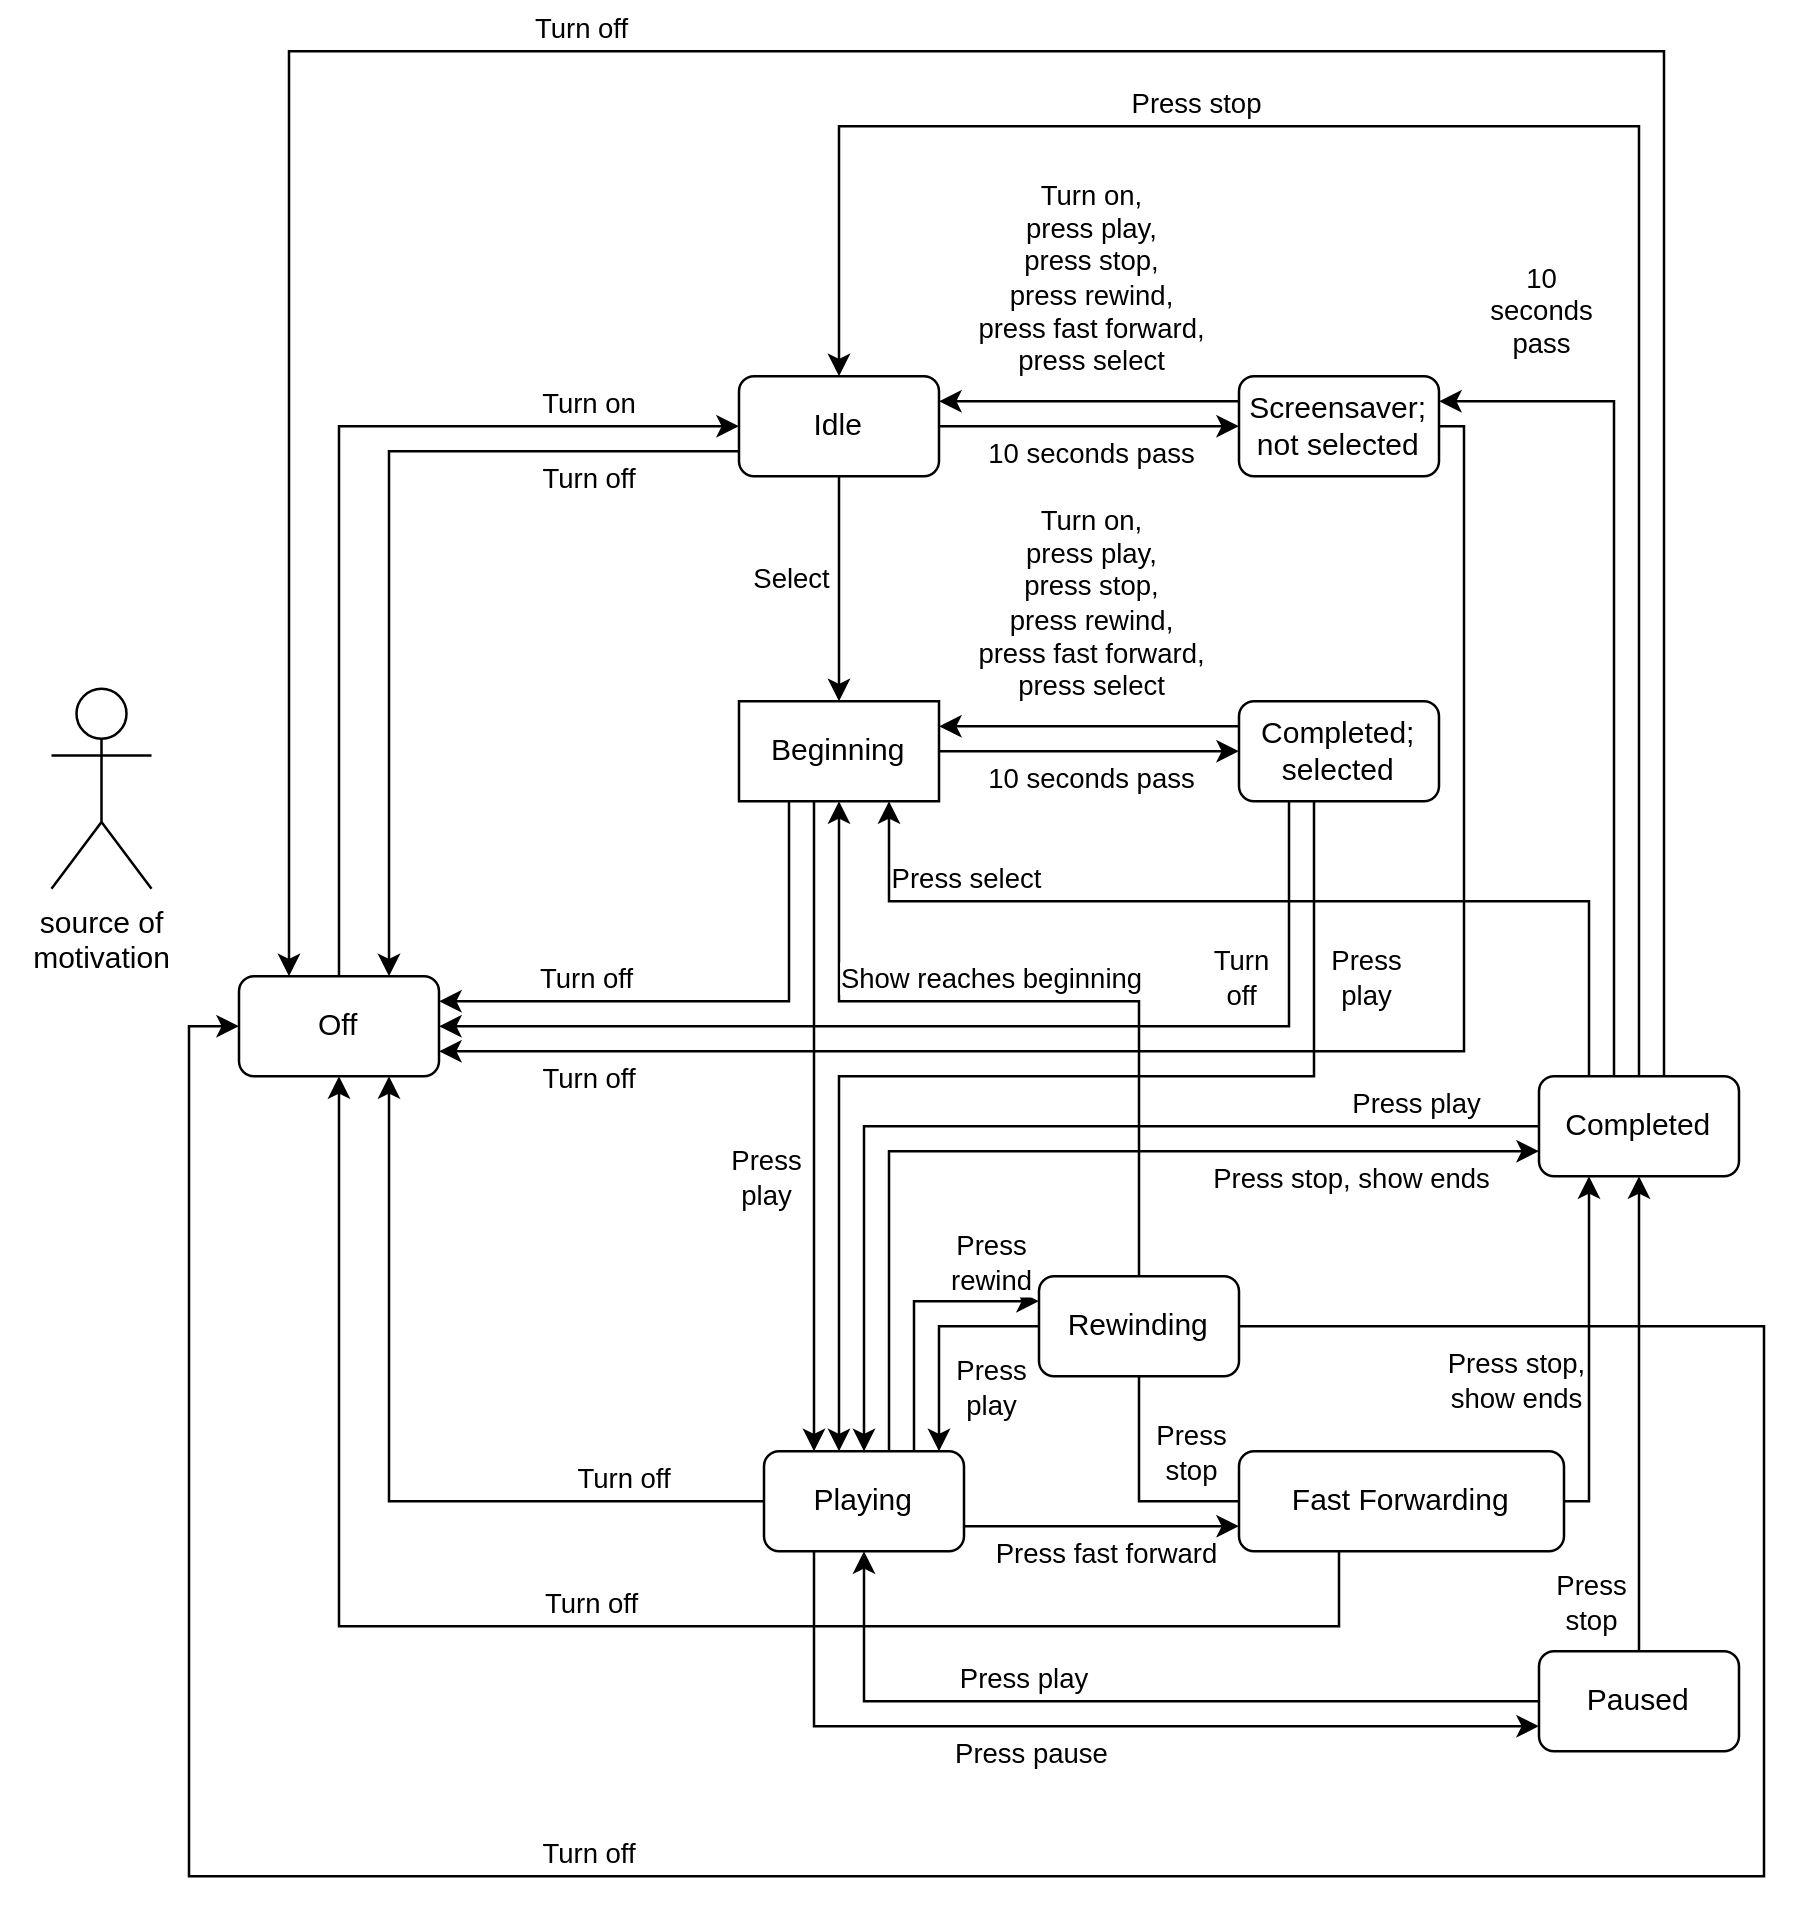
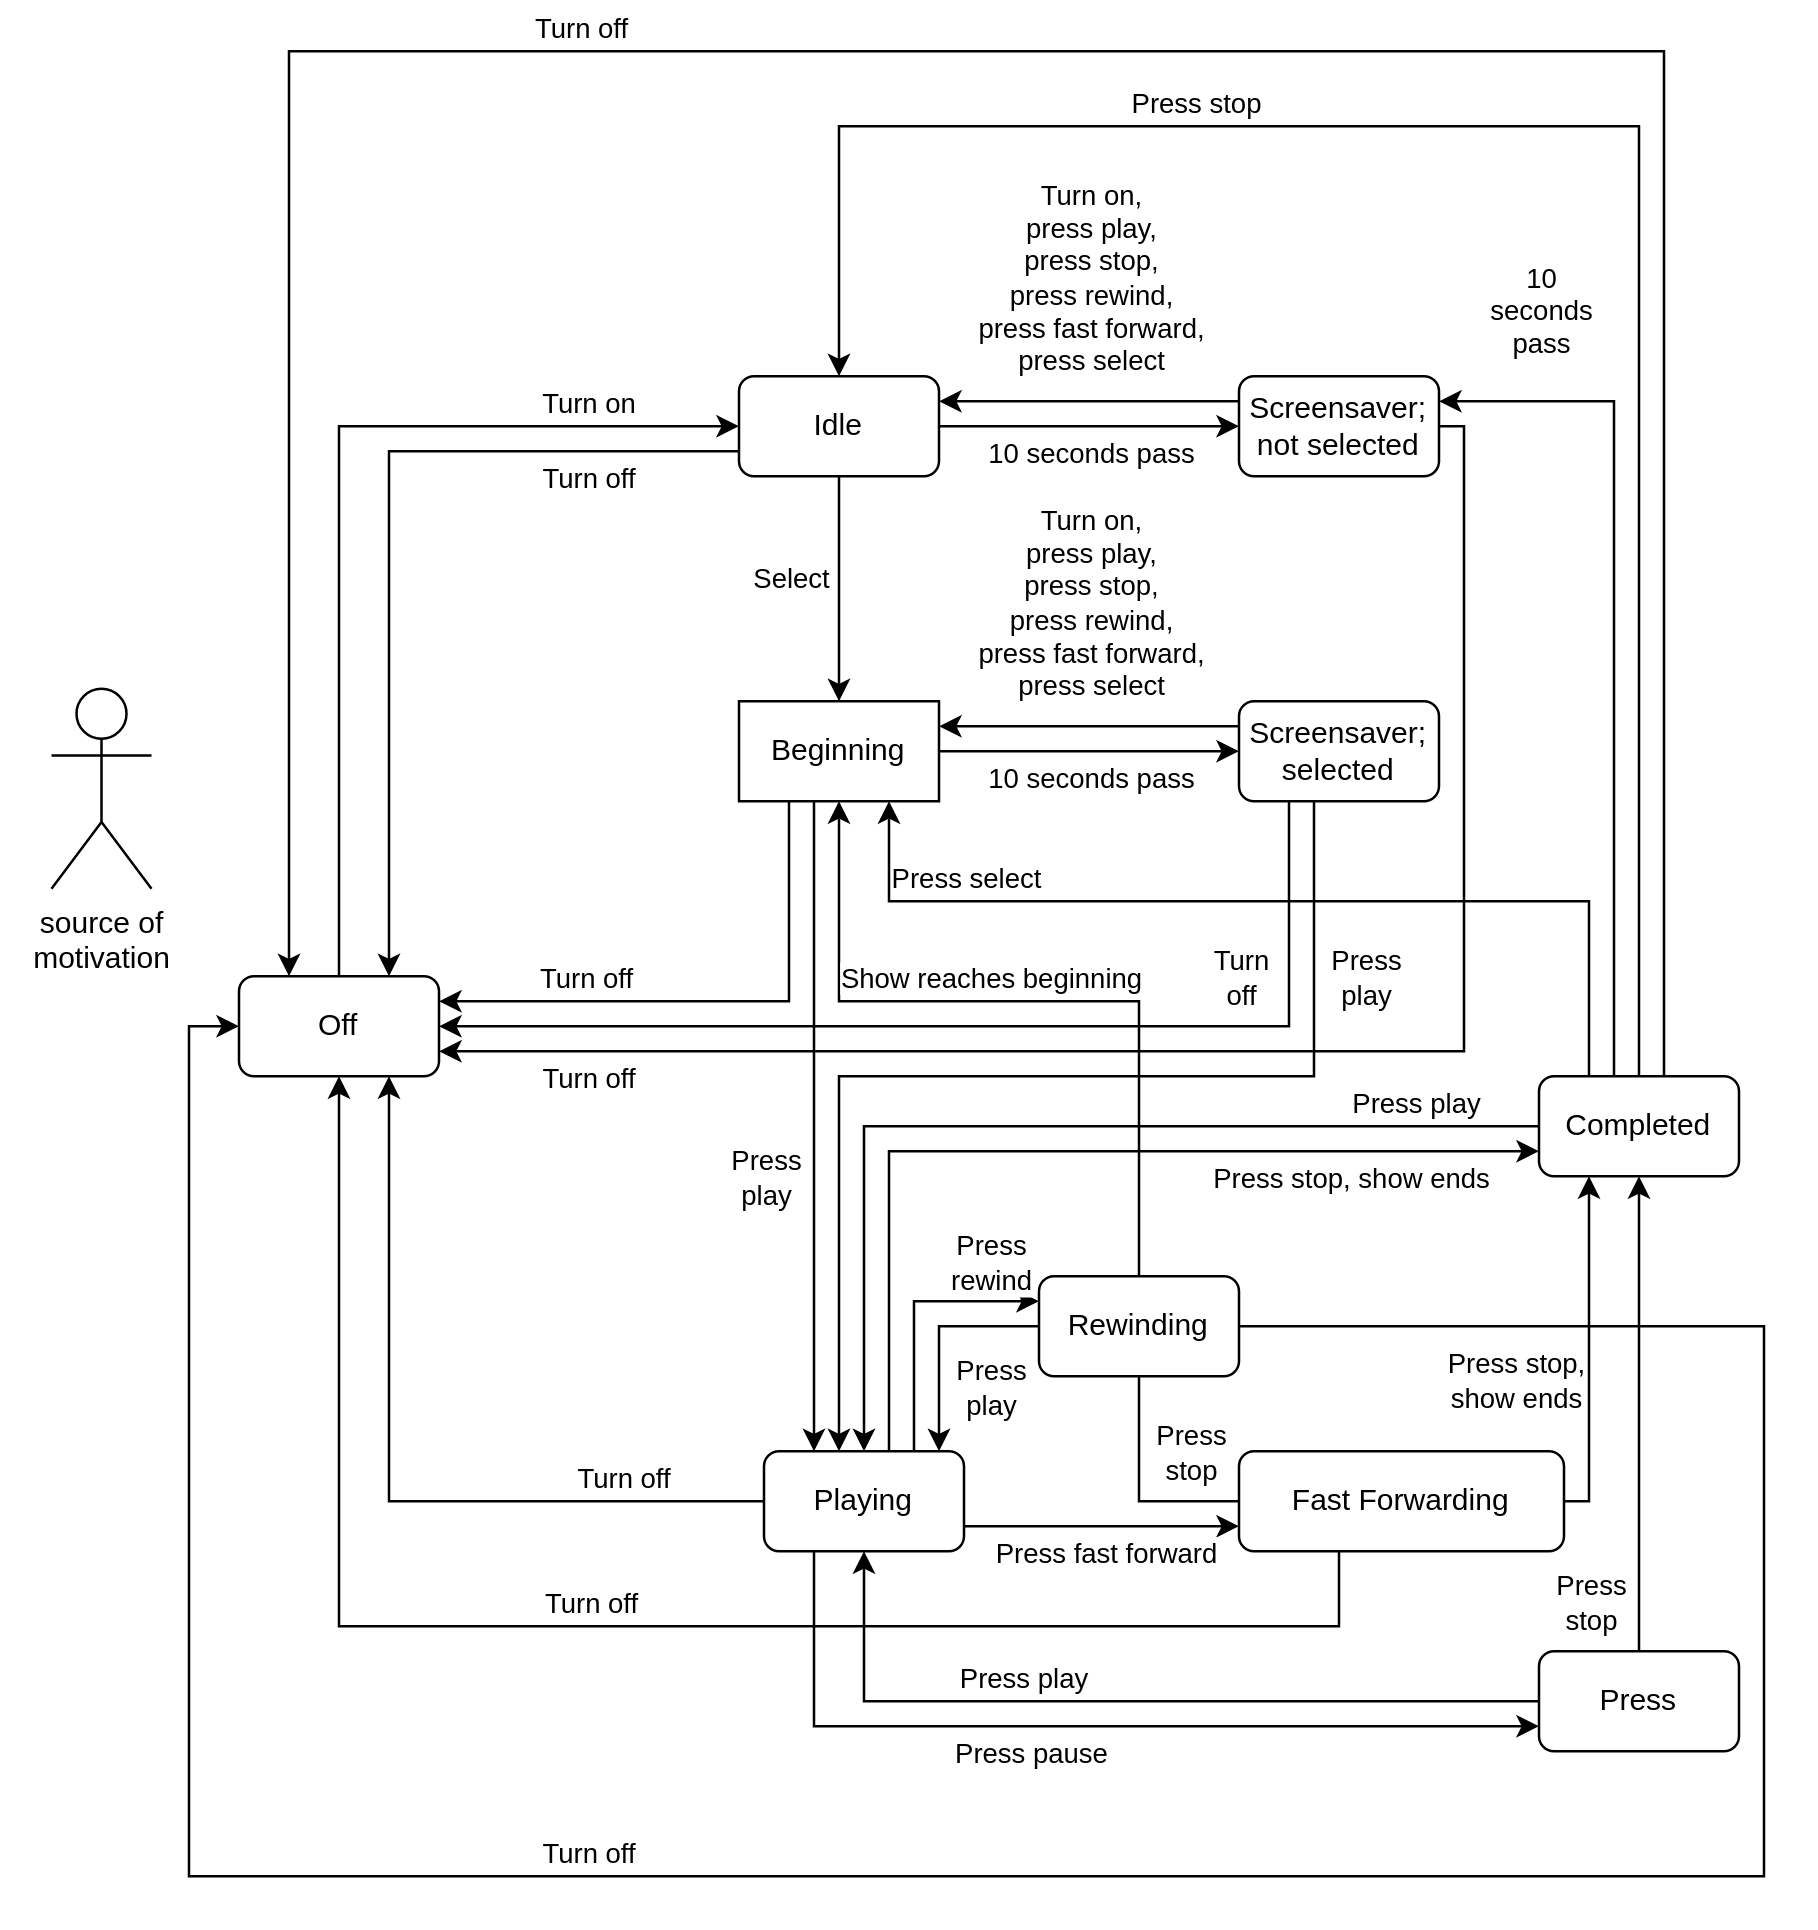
(1339, 751) -> (1339, 751)
(1639, 1701) -> (1639, 1701)
